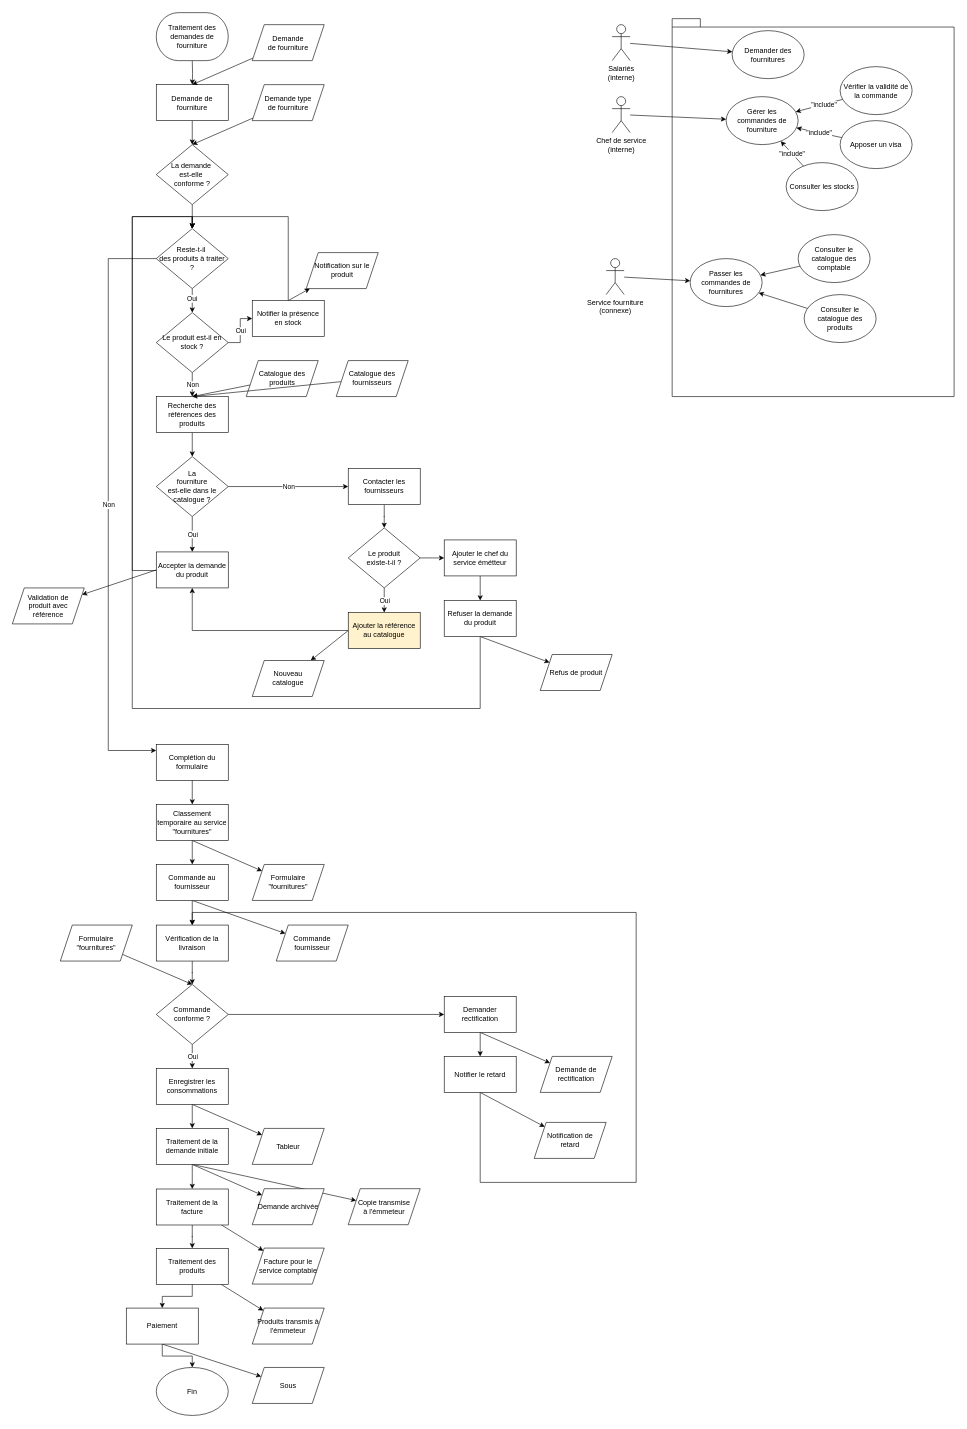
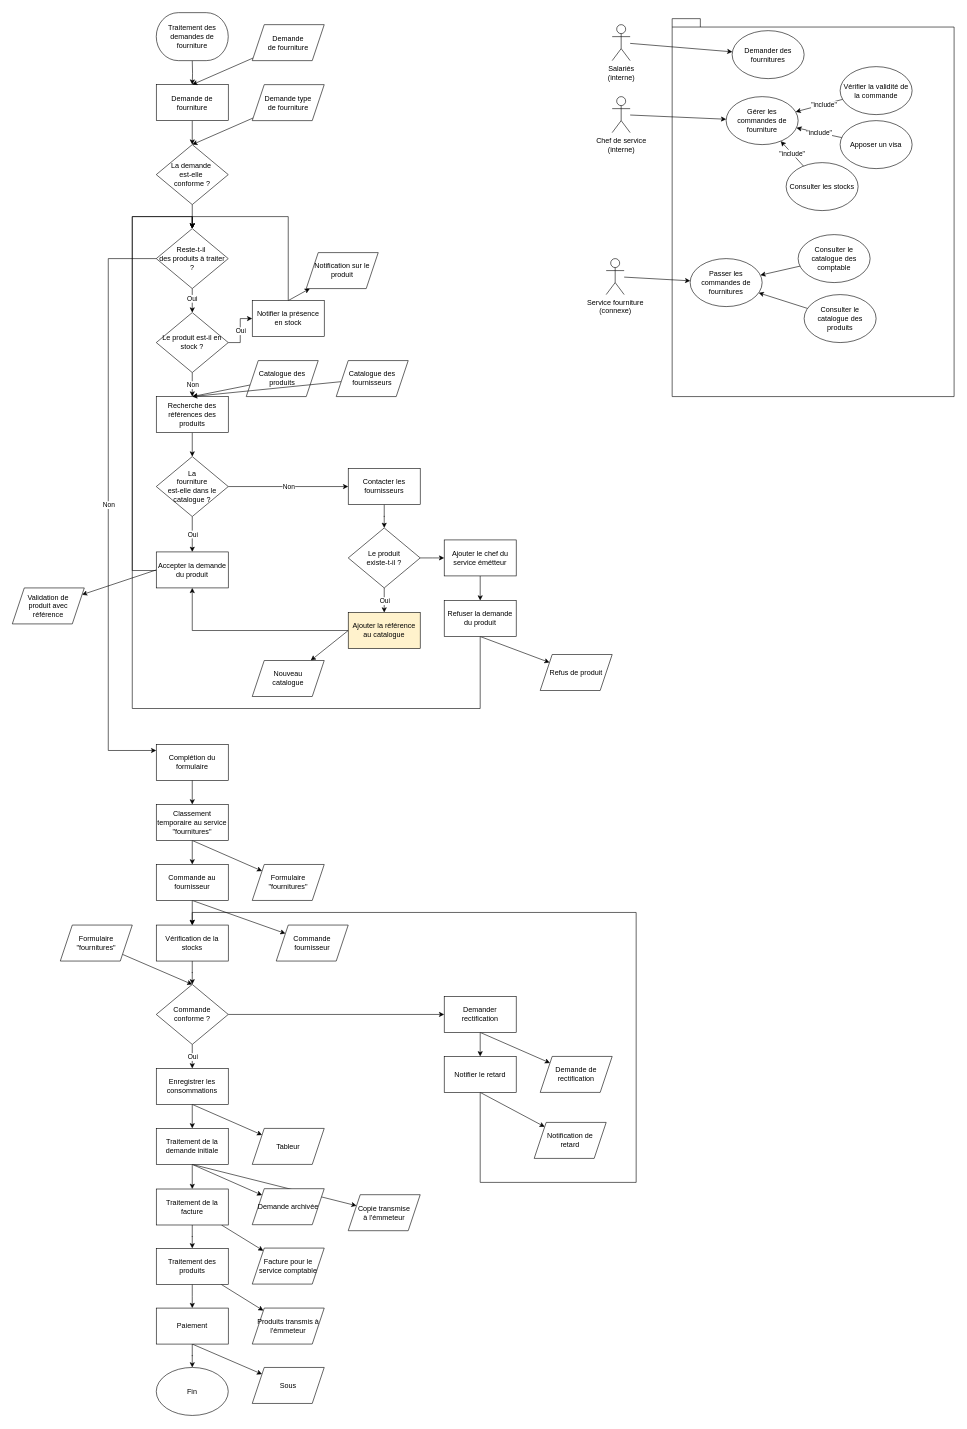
(192, 943) -> (192, 943)
(384, 1207) -> (384, 1213)
(162, 1326) -> (192, 1326)
